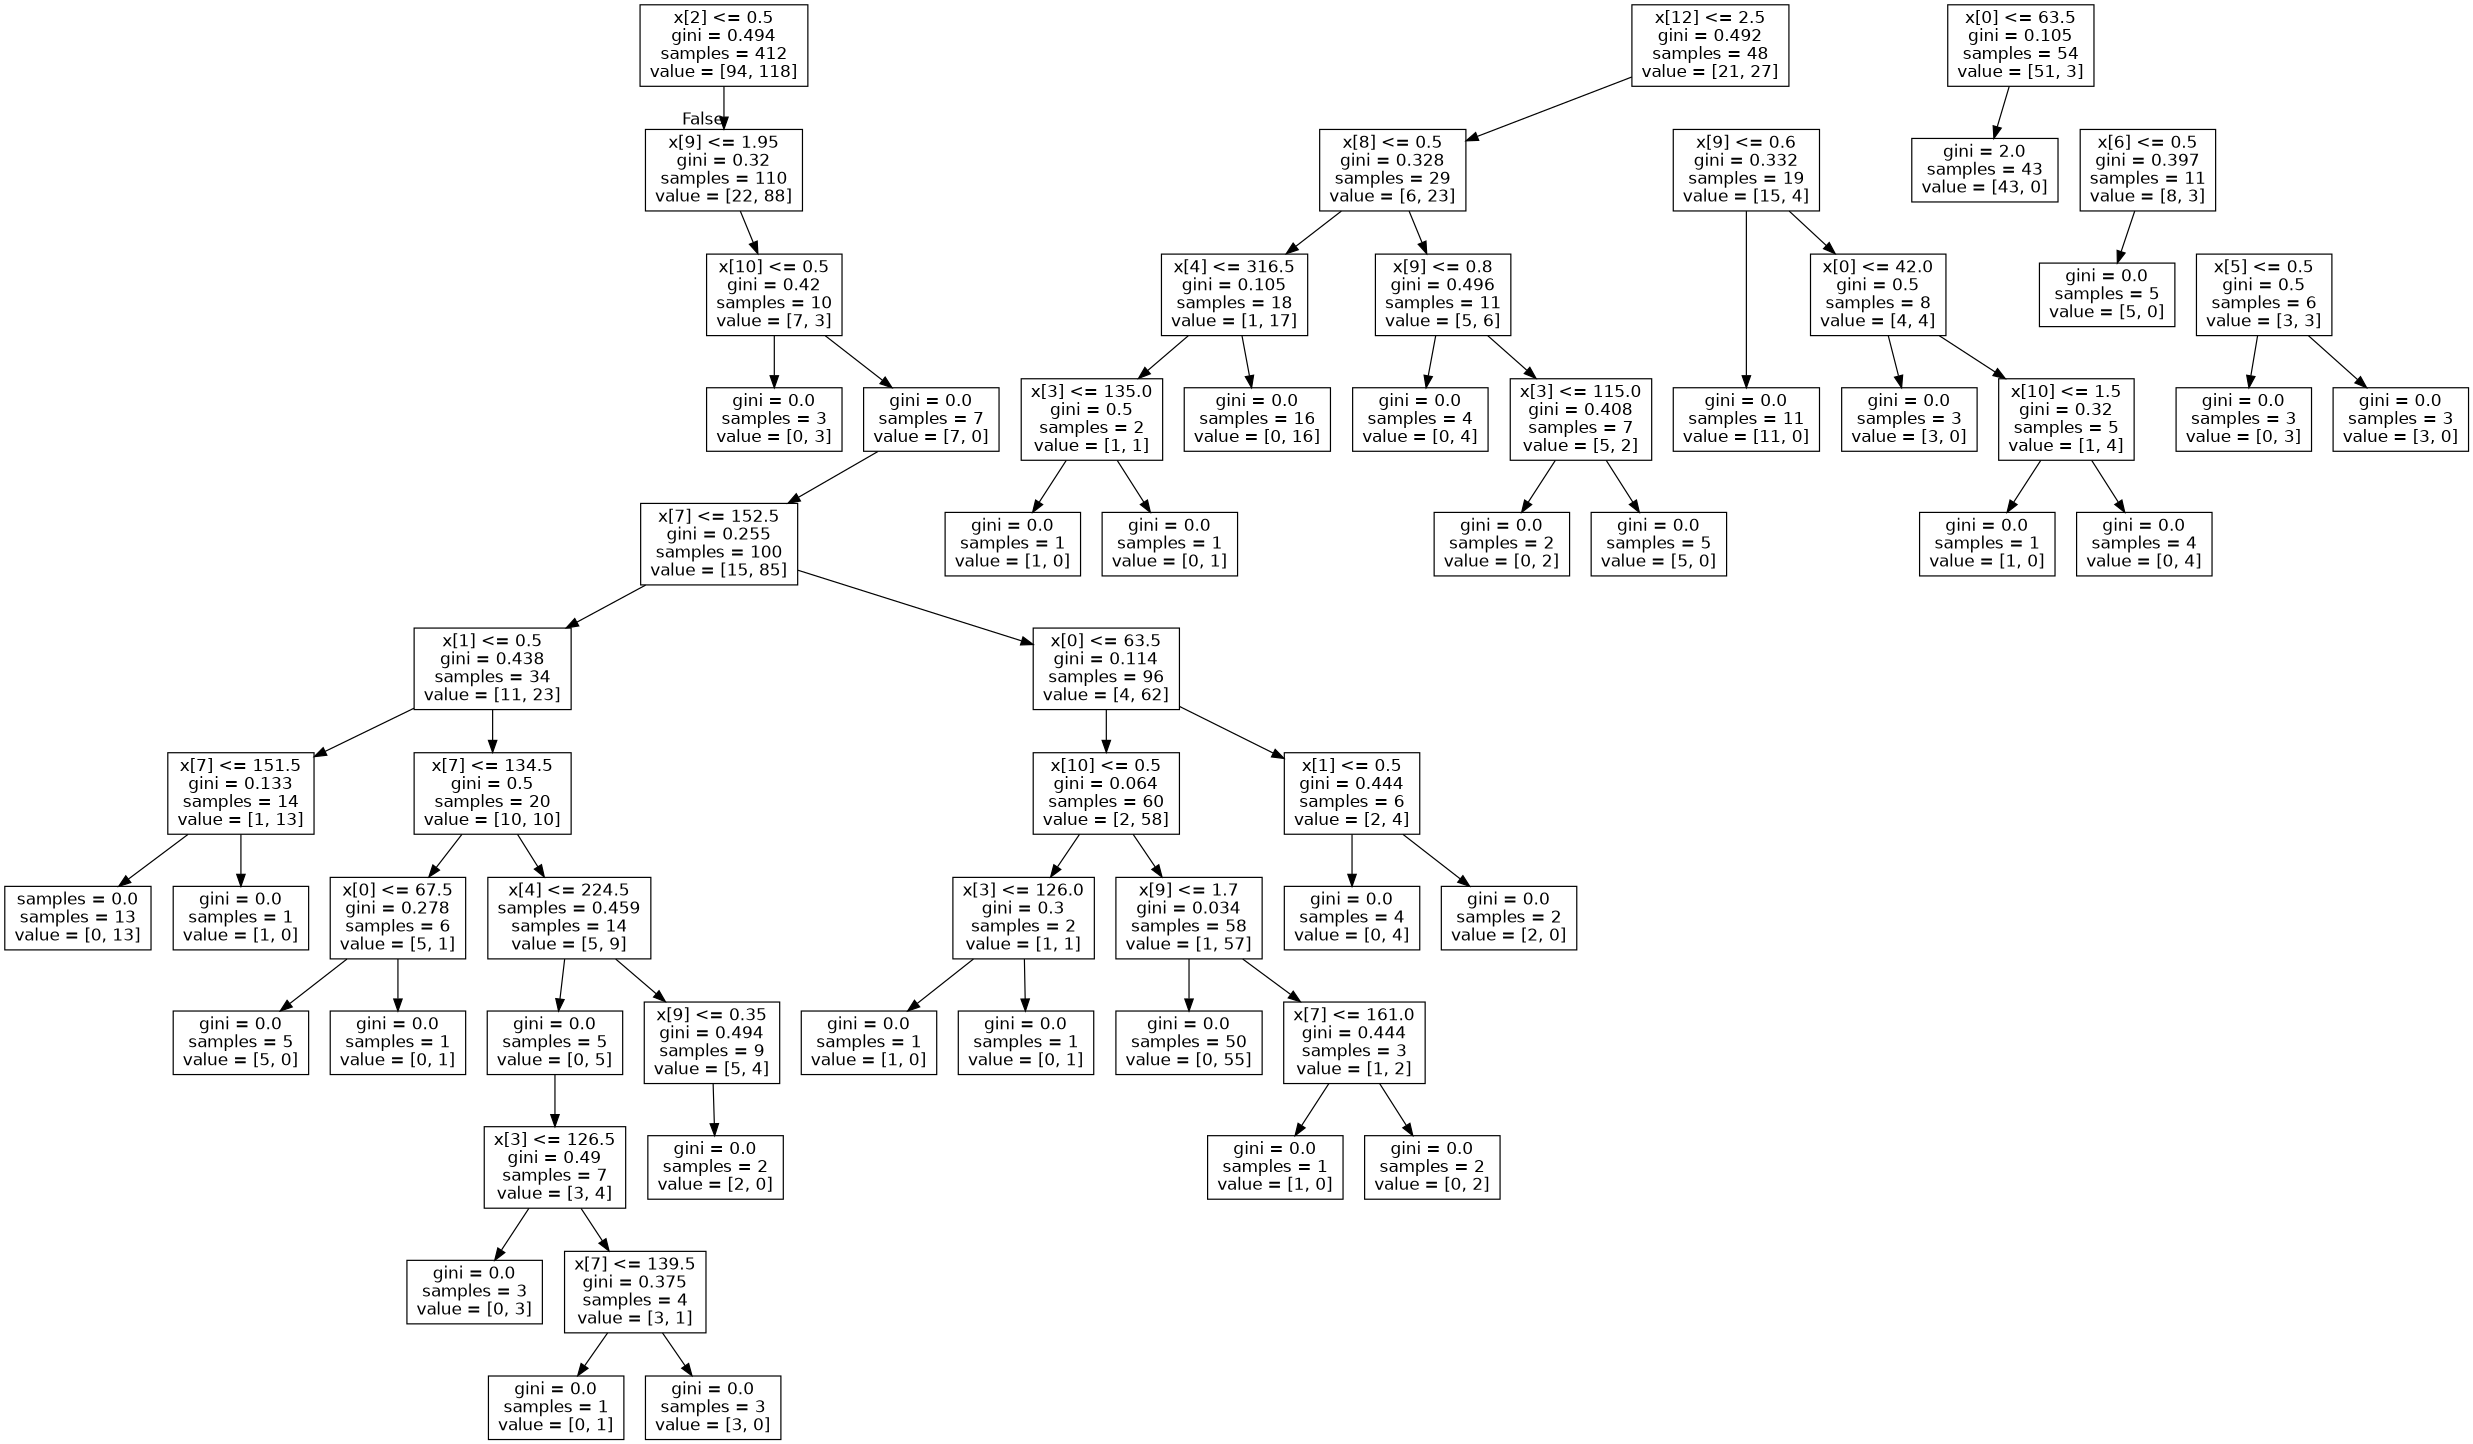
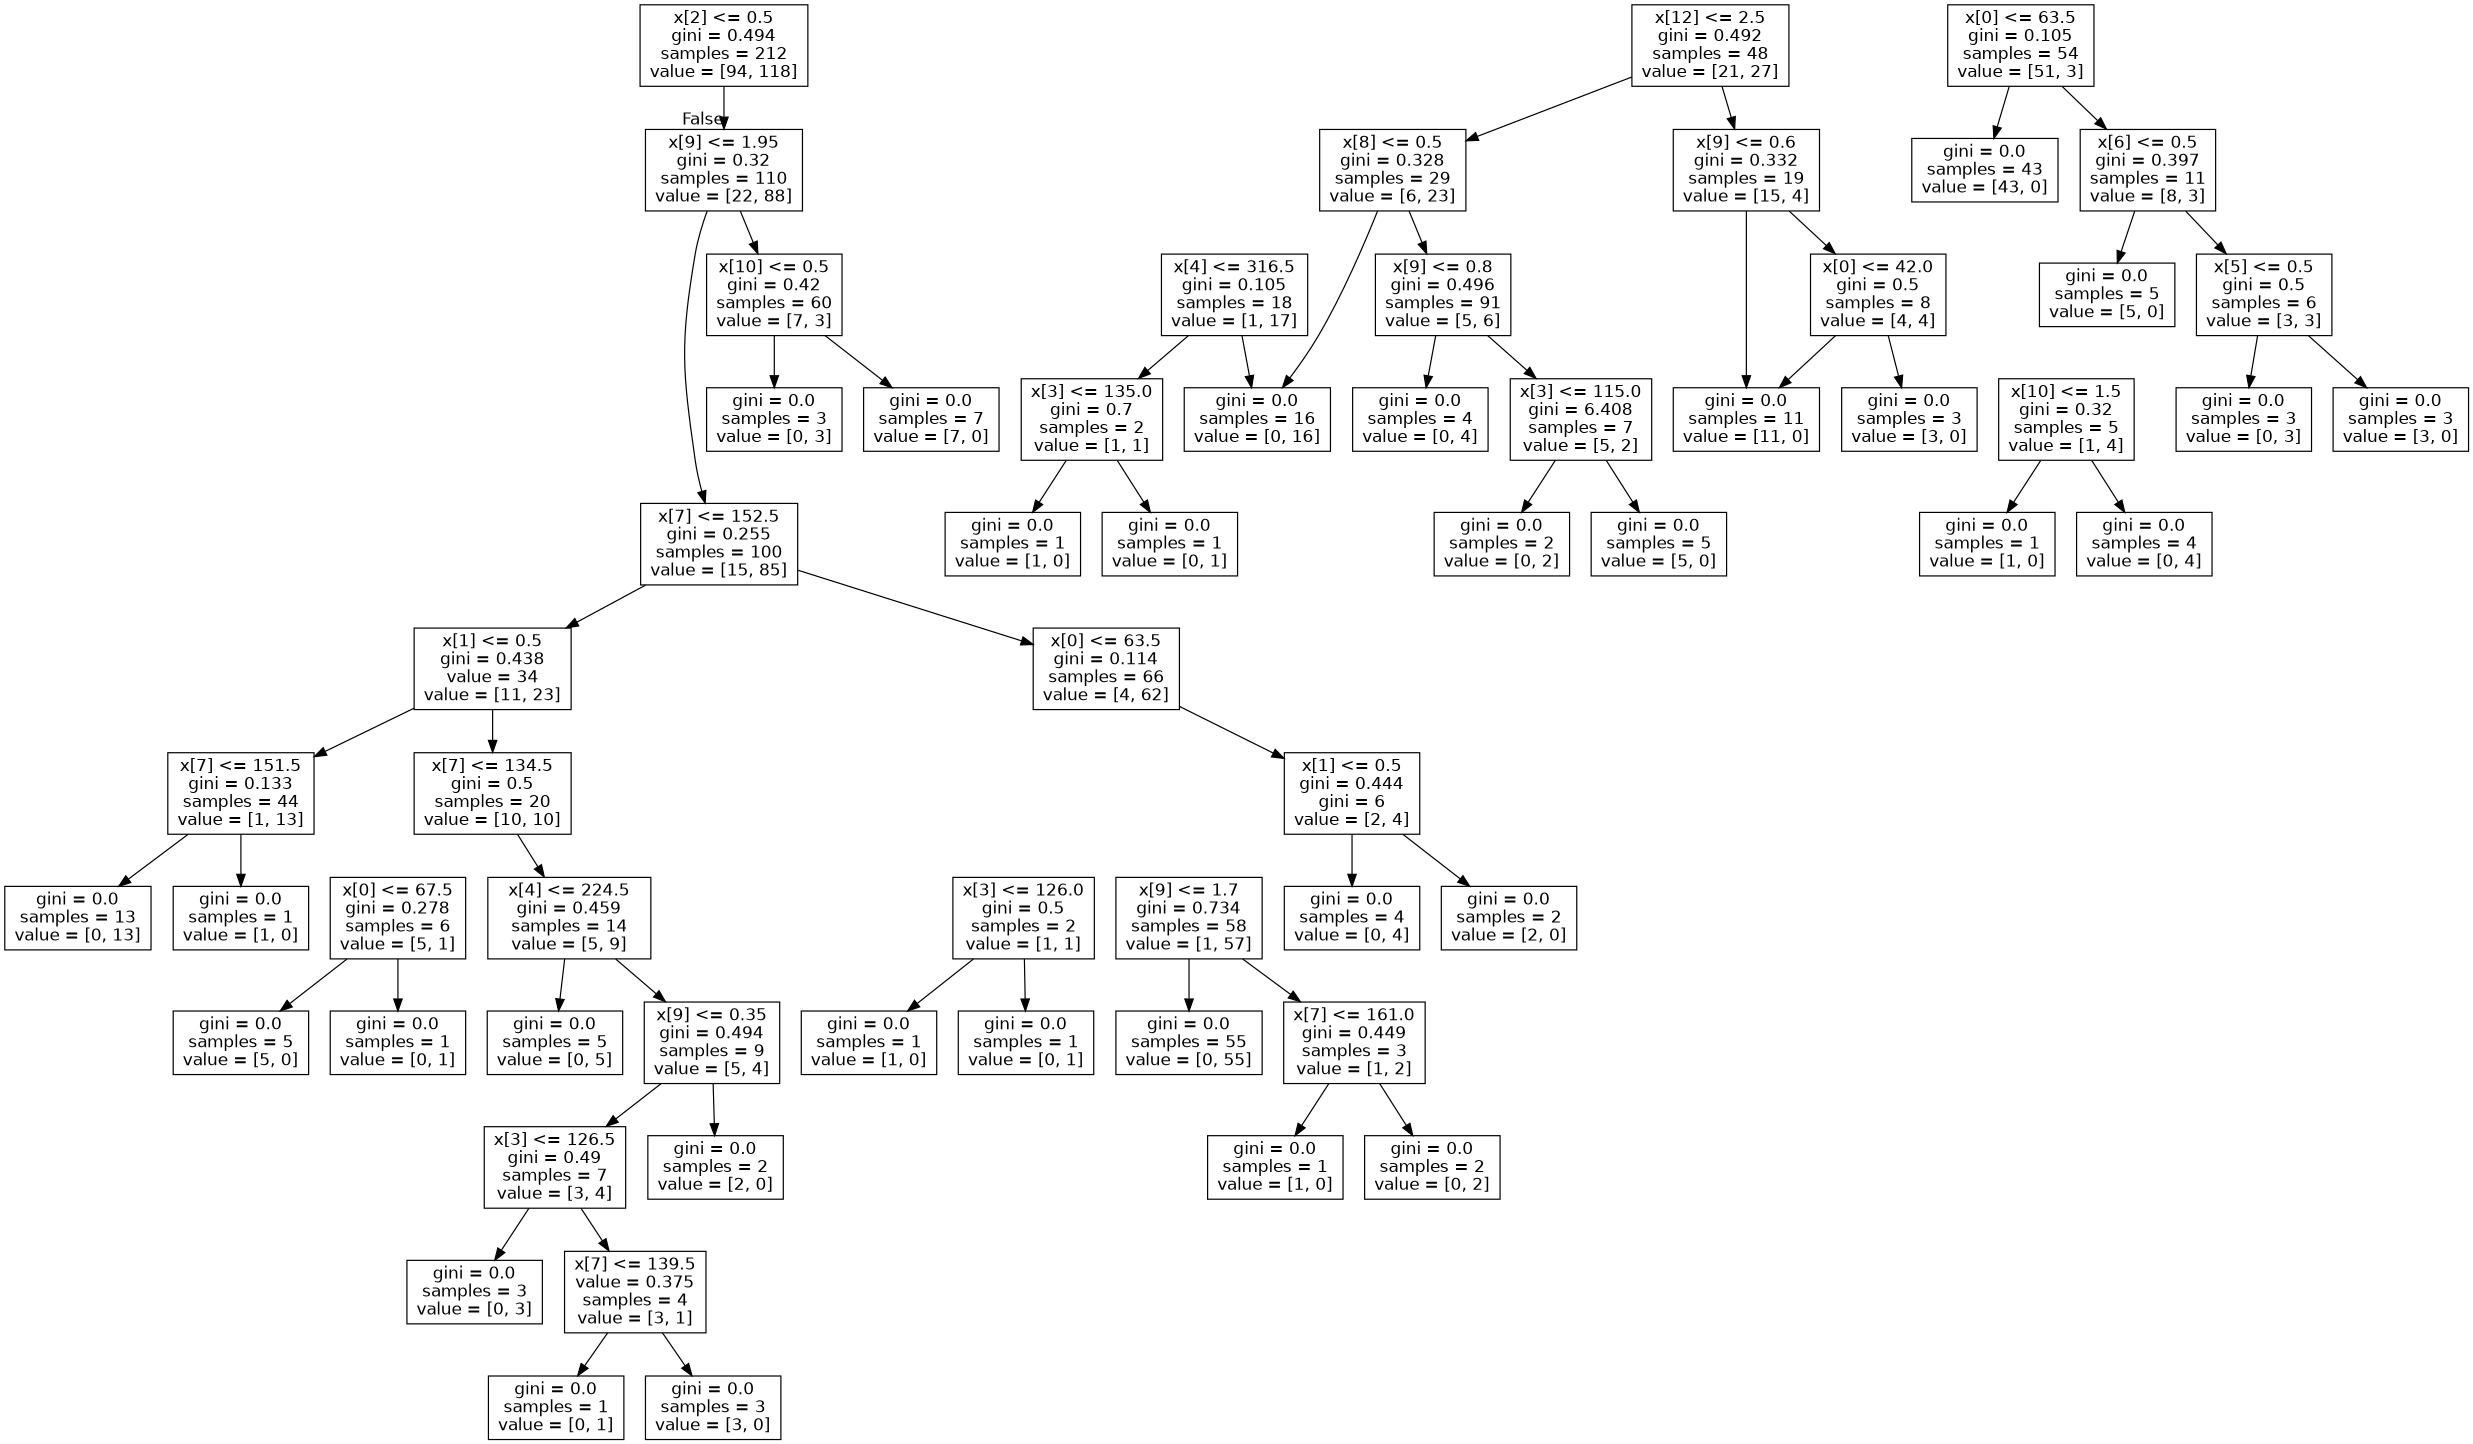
(724, 46) -> (724, 46)
none -> (1727, 102)
none -> (2080, 103)
(1985, 170) -> (1985, 170)
none -> (2202, 228)
(1319, 229) -> (1339, 297)
(774, 295) -> (774, 295)
(1443, 295) -> (1443, 295)
(1967, 354) -> (1812, 358)
(1092, 420) -> (1092, 420)
(1581, 420) -> (1581, 420)
(838, 474) -> (685, 351)
(493, 669) -> (493, 669)
(1106, 669) -> (1106, 669)
(241, 793) -> (241, 793)
(1106, 793) -> none
(1352, 793) -> (1352, 793)
(449, 851) -> none
(78, 918) -> (78, 918)
(569, 918) -> (569, 918)
(1024, 918) -> (1024, 918)
(1189, 918) -> (1189, 918)
(1189, 1043) -> (1189, 1043)
(1354, 1043) -> (1354, 1043)
(555, 1095) -> (638, 1101)
(635, 1292) -> (635, 1292)
